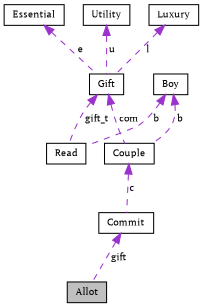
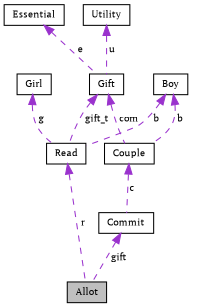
(174, 15) -> none
none -> (34, 84)
none -> (77, 228)
